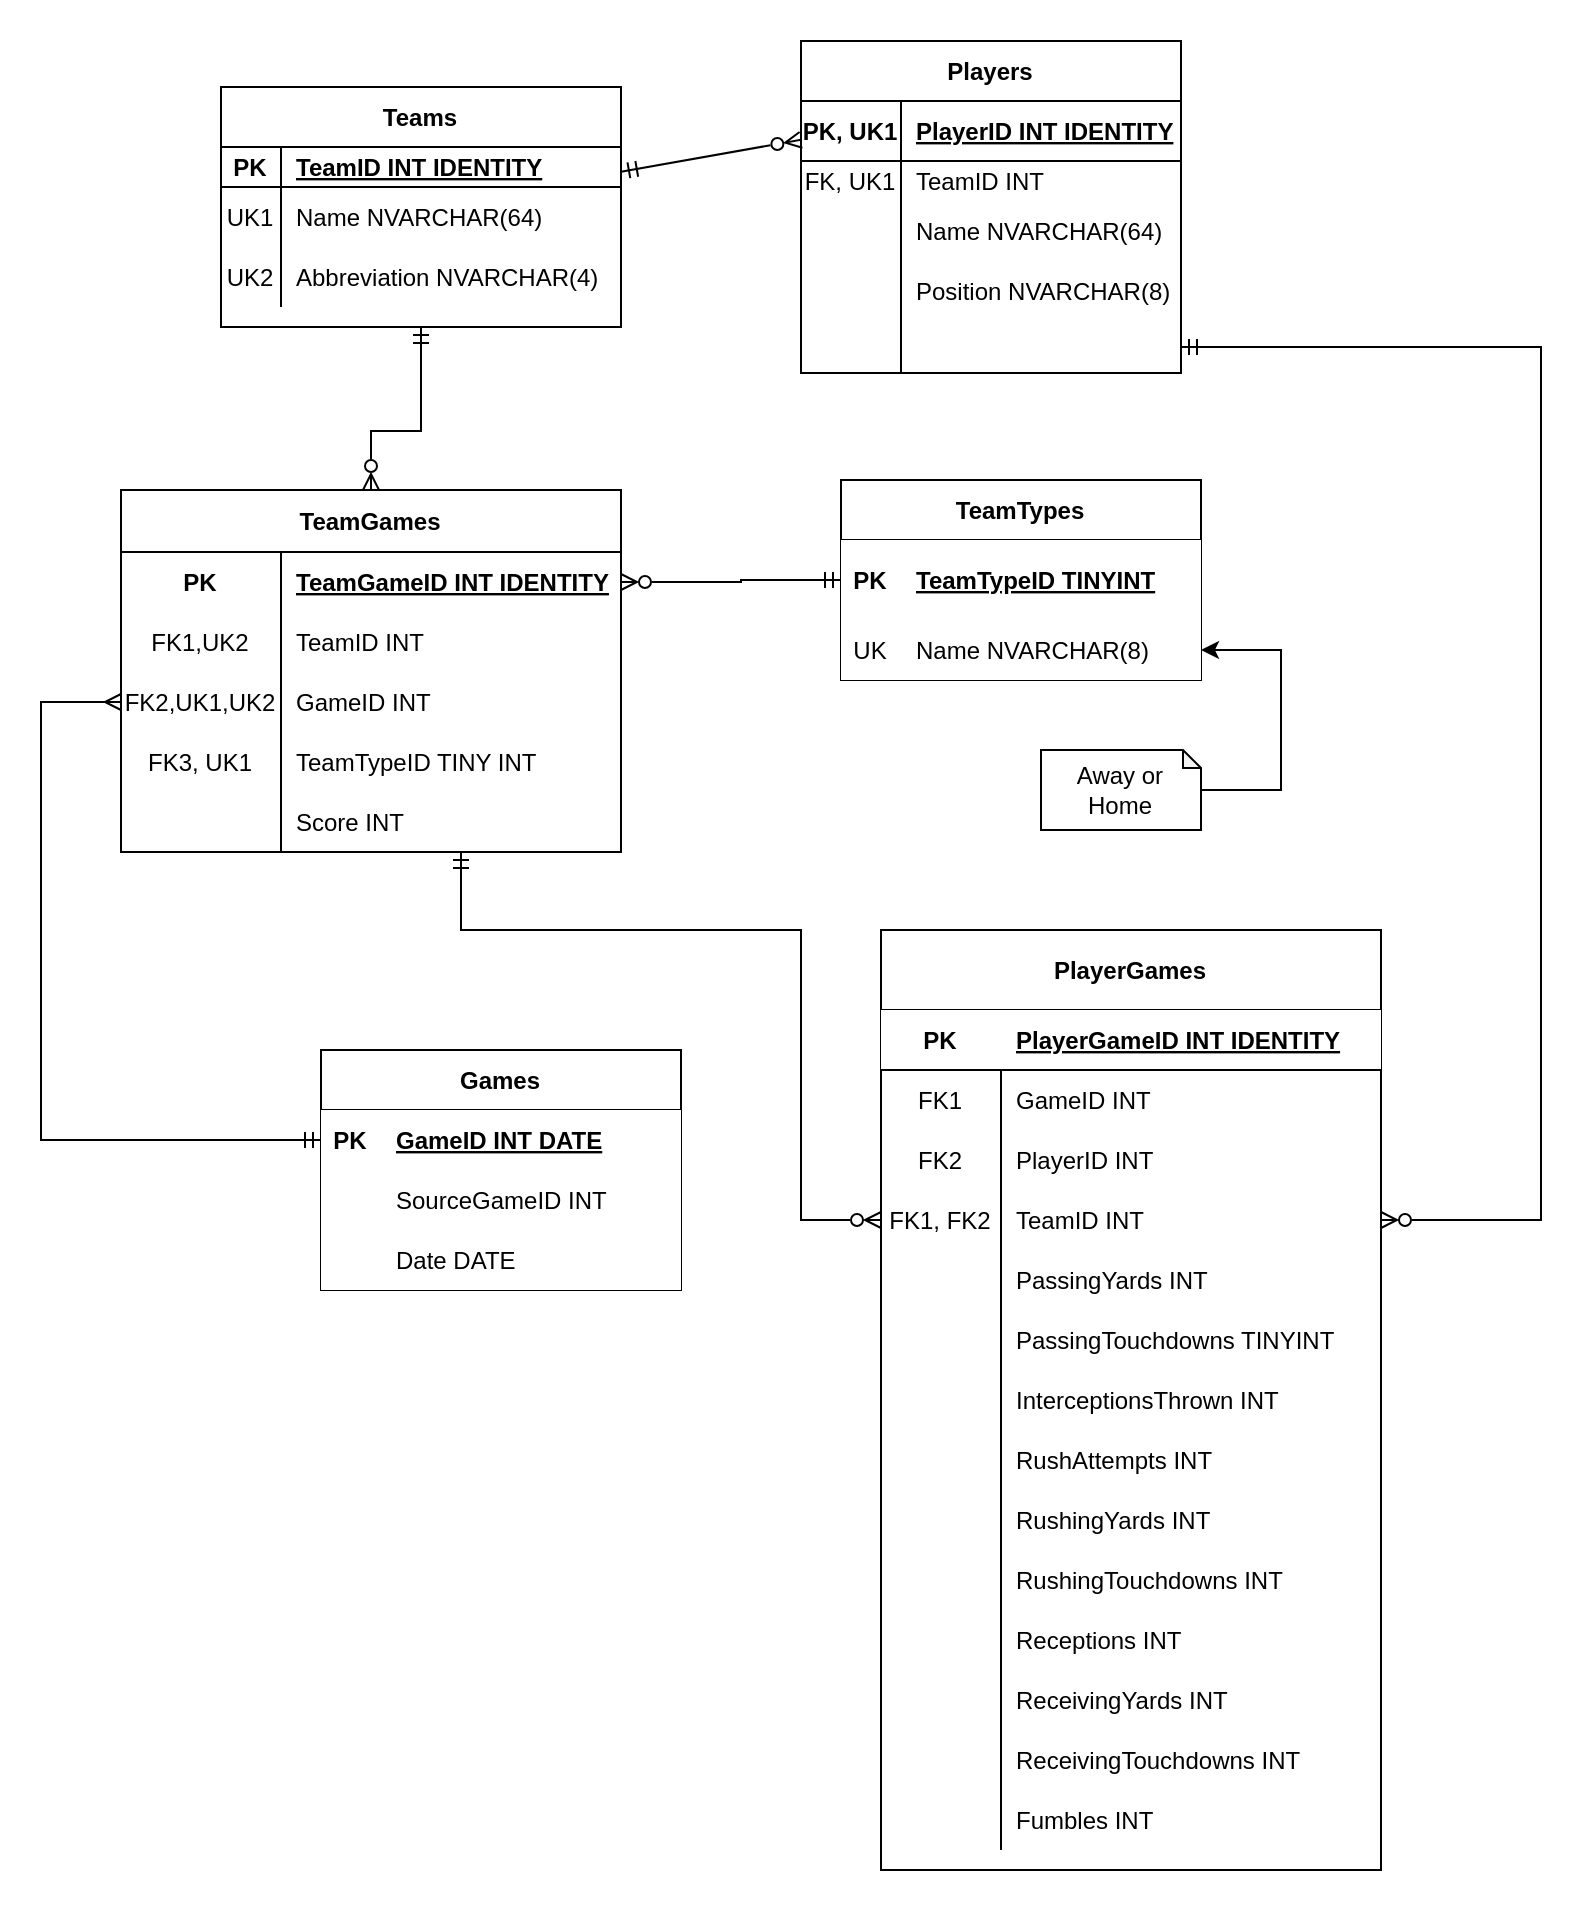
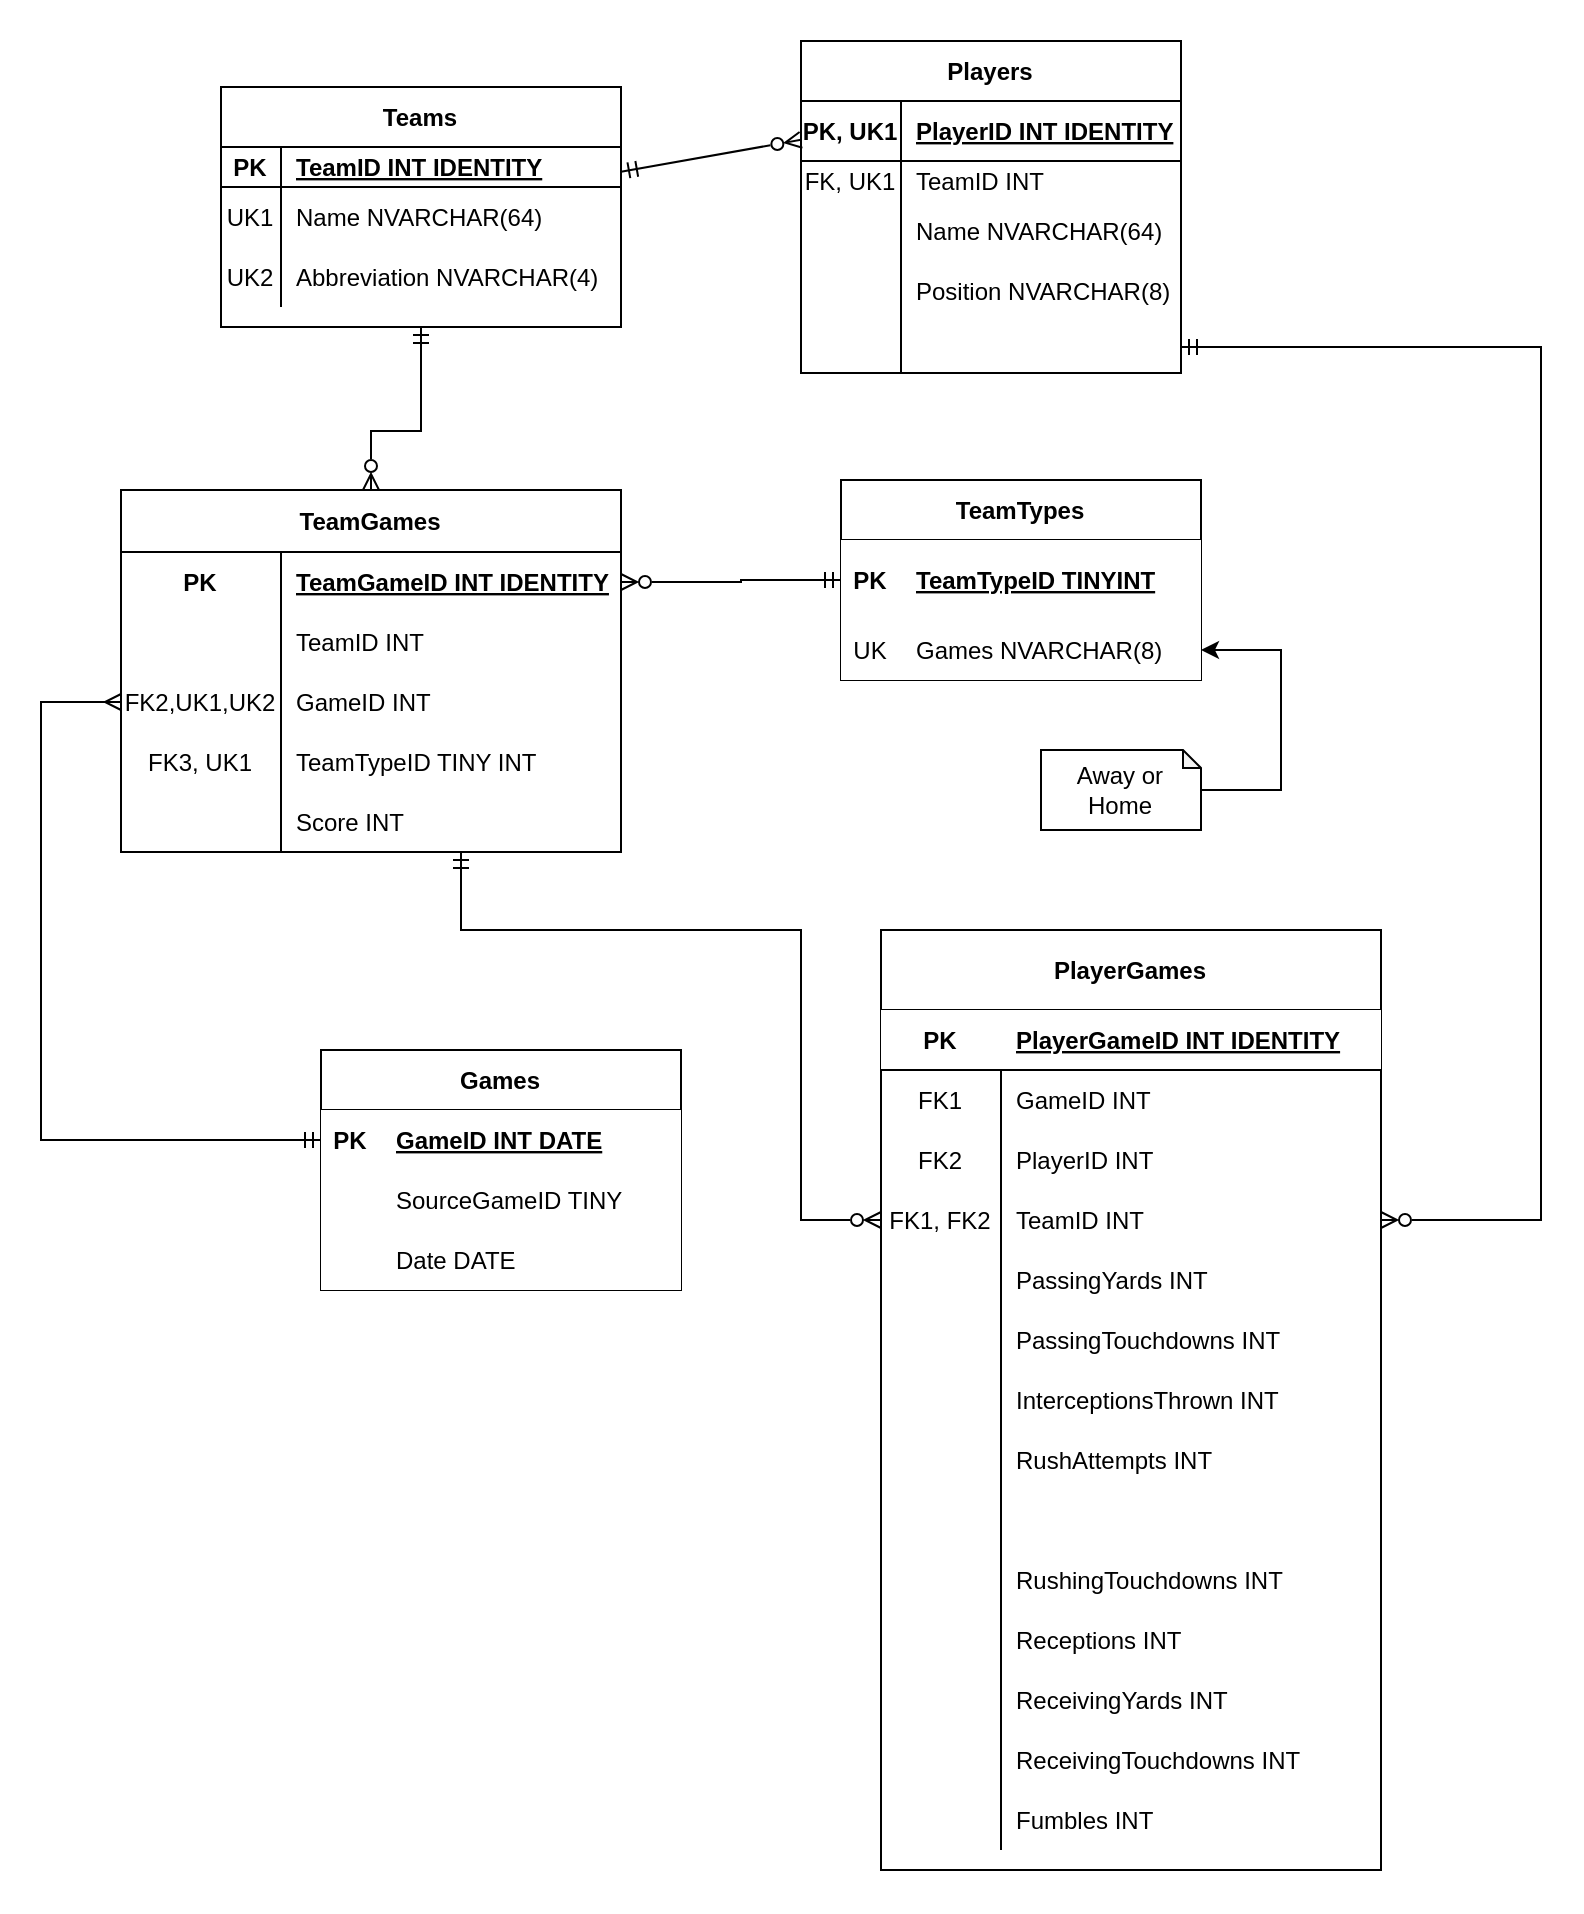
(201, 642) -> none
(1020, 651) -> (1027, 651)
(500, 1201) -> (507, 1201)
(1178, 1341) -> (1151, 1341)
(1191, 1520) -> none
